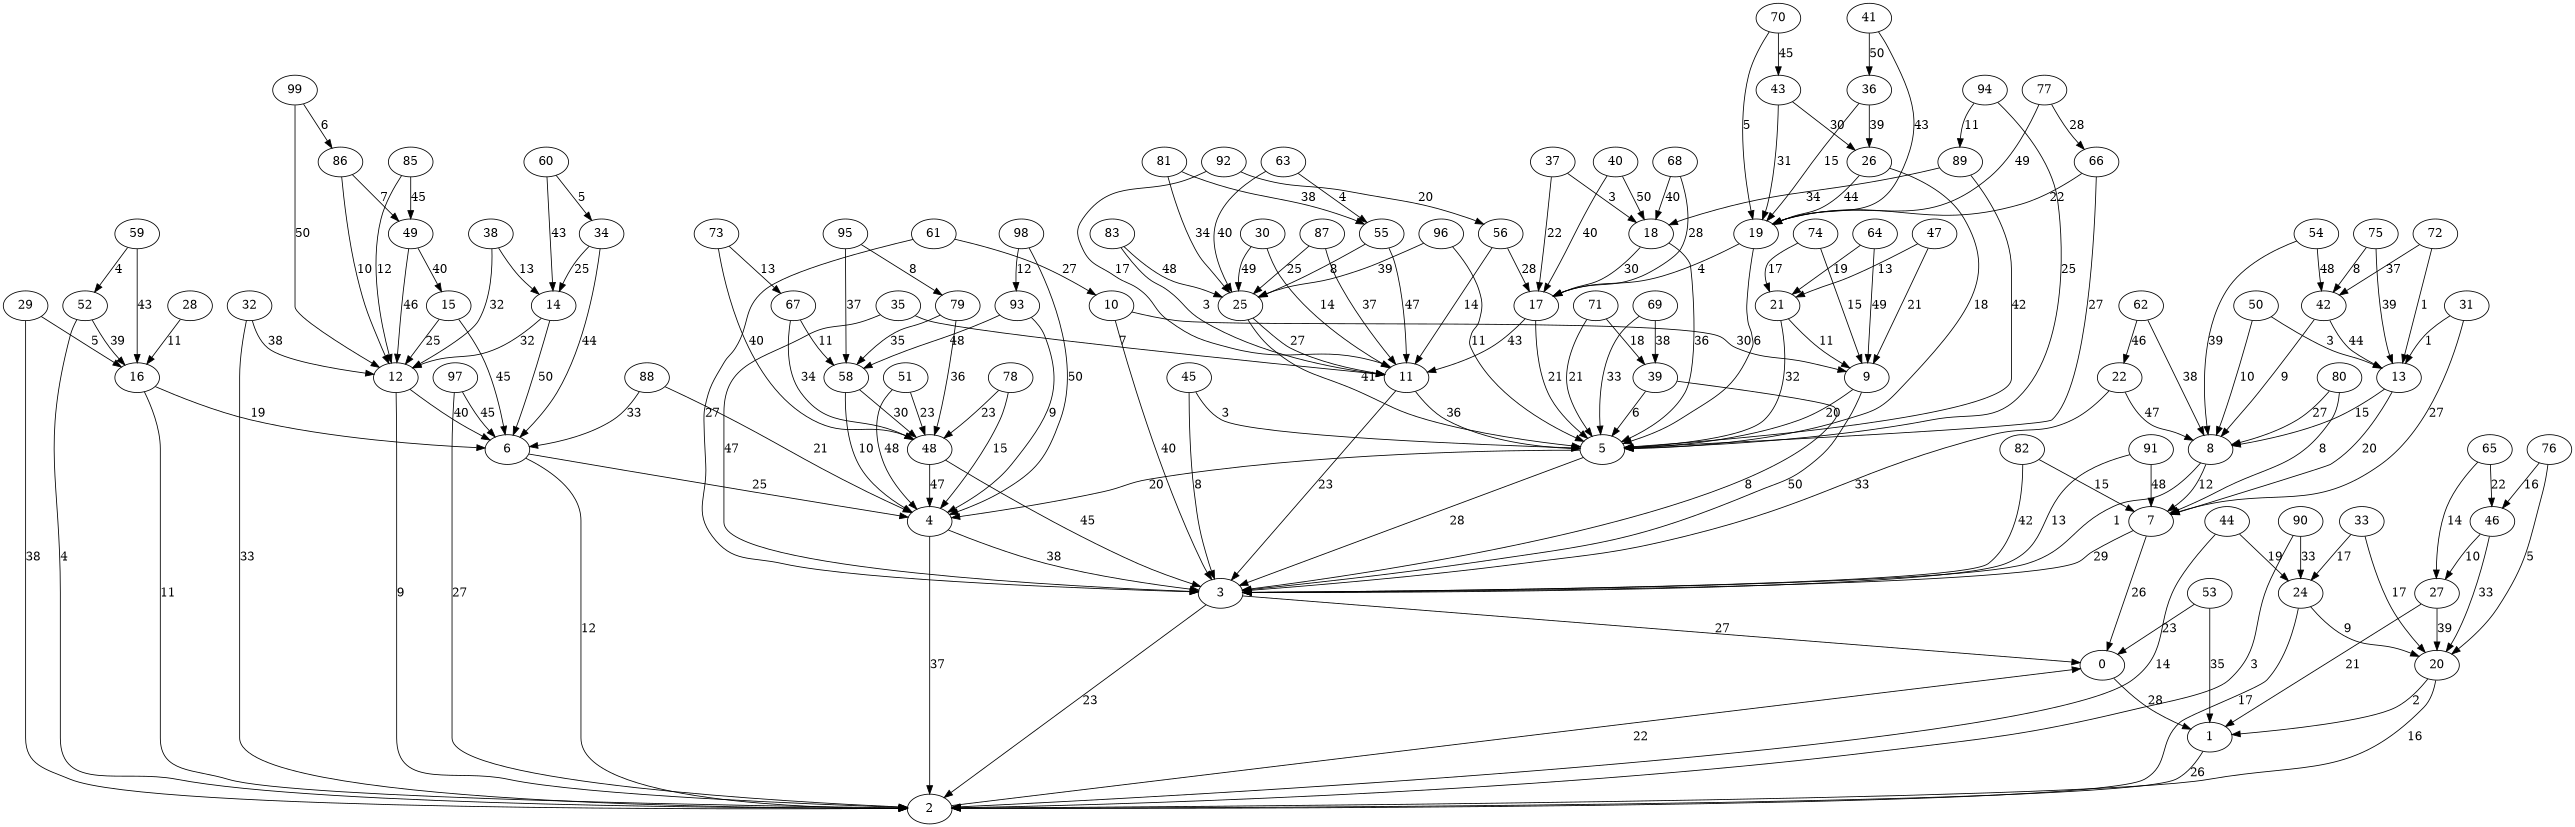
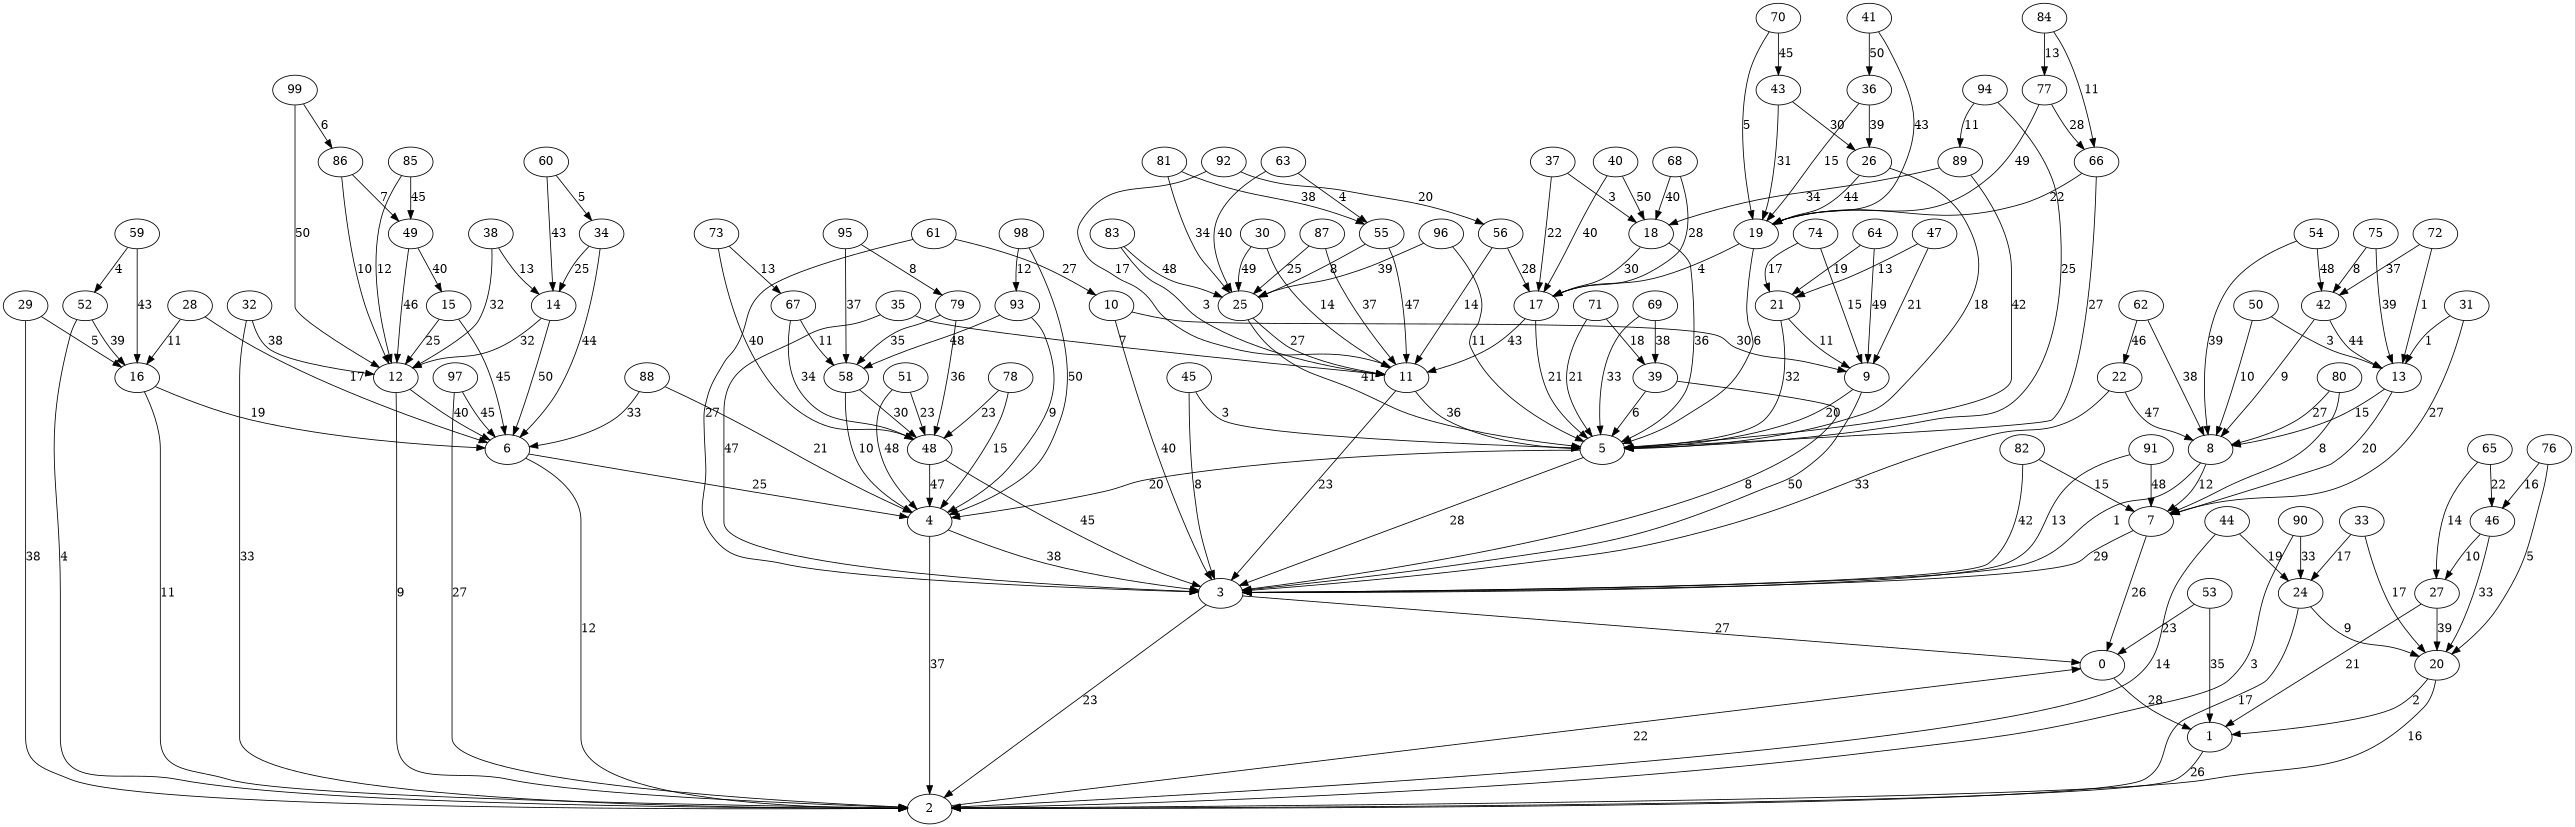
none -> (2044, 18)
none -> (338, 387)
